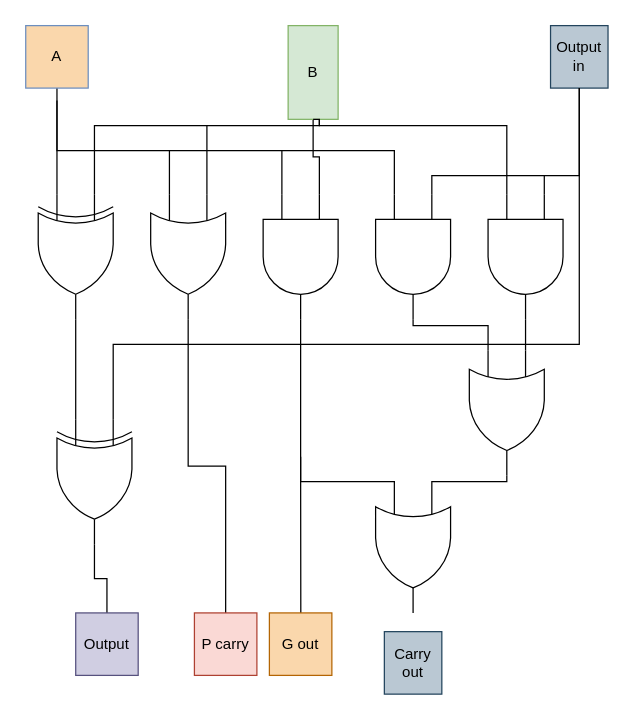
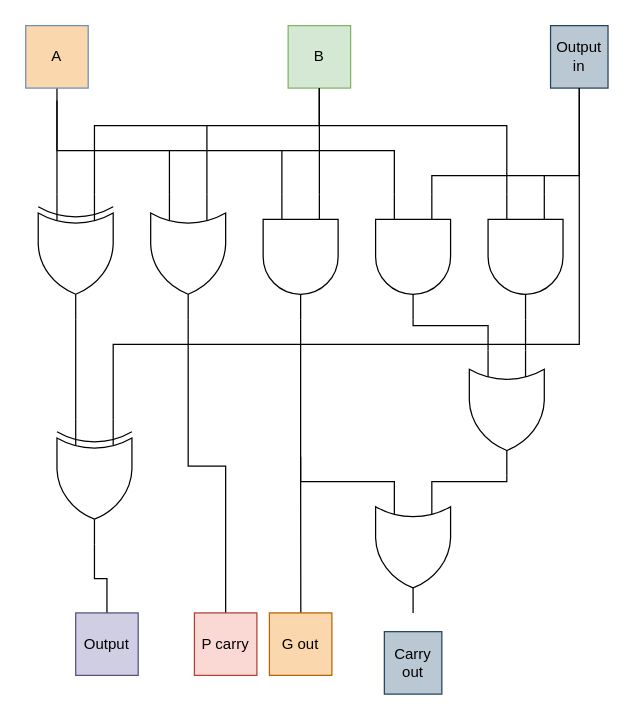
(313, 73) -> (319, 57)
